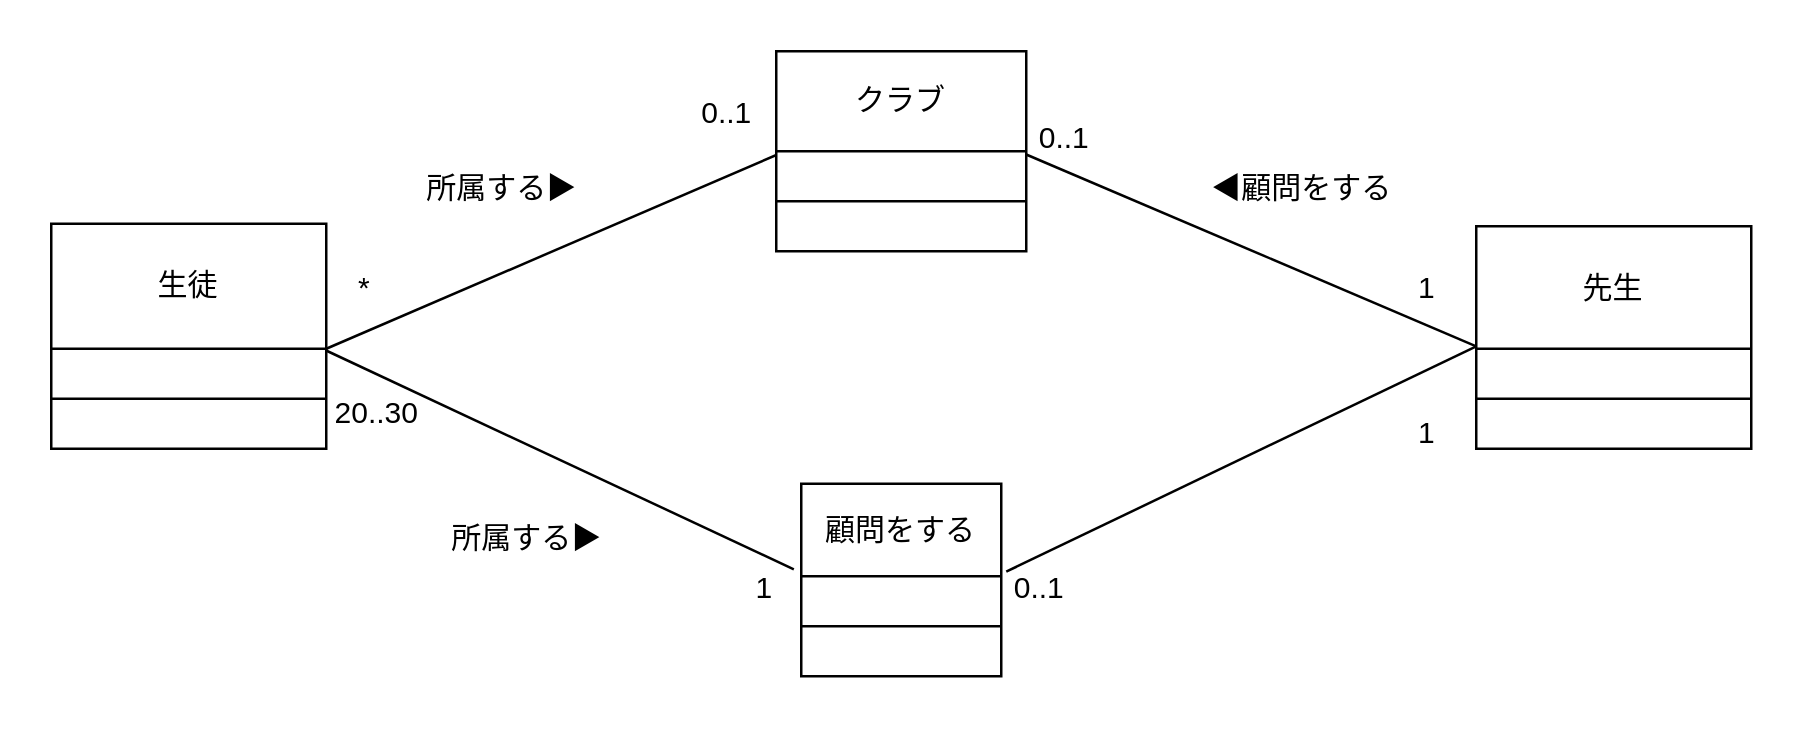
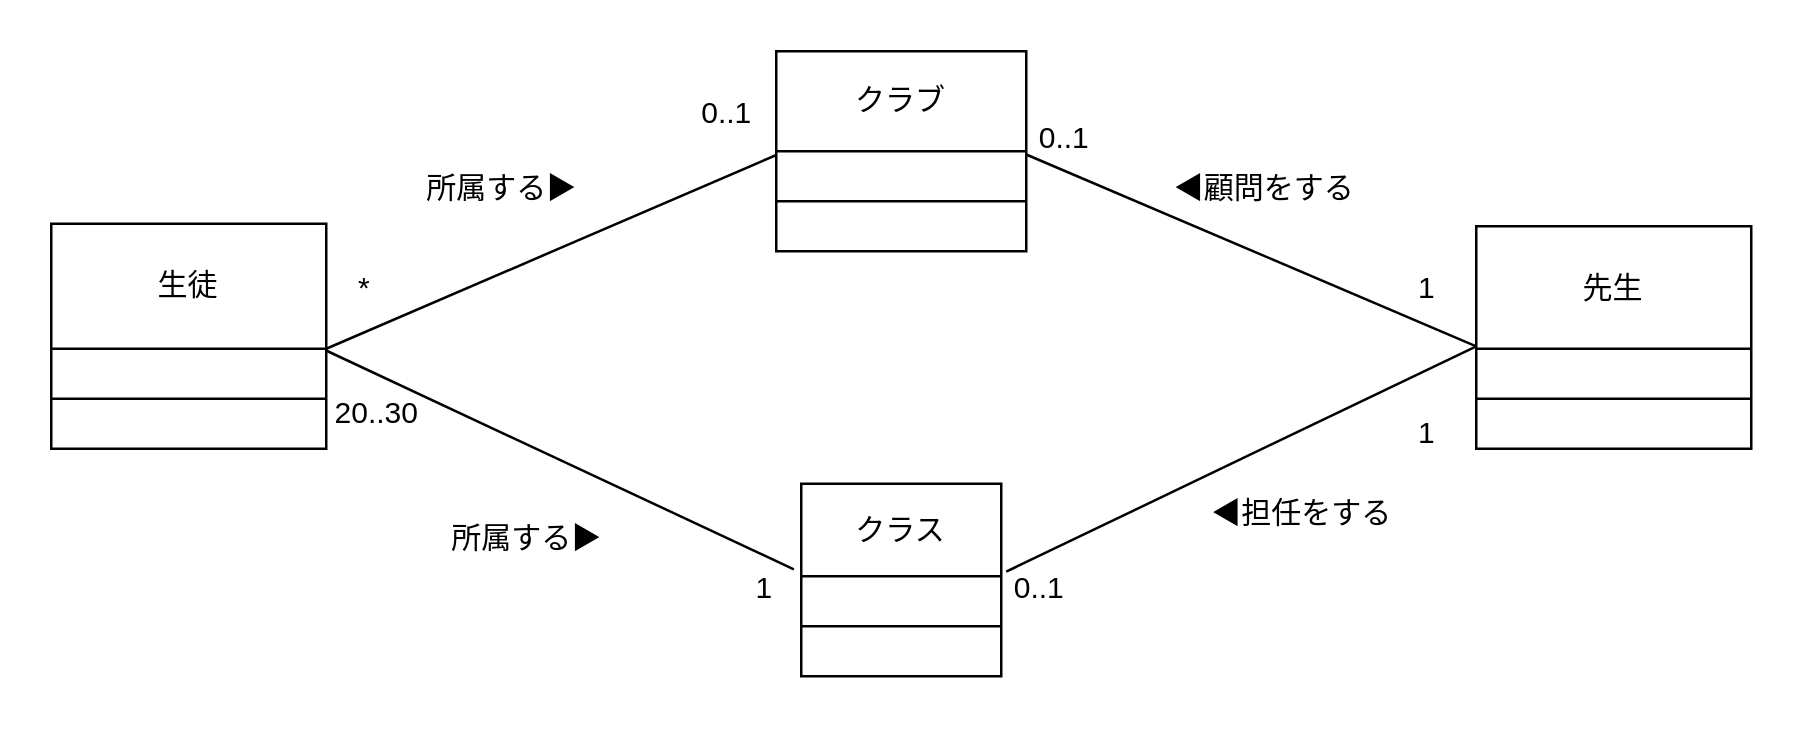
(1301, 189) -> (1264, 189)
none -> (1301, 514)
(901, 531) -> (901, 531)
